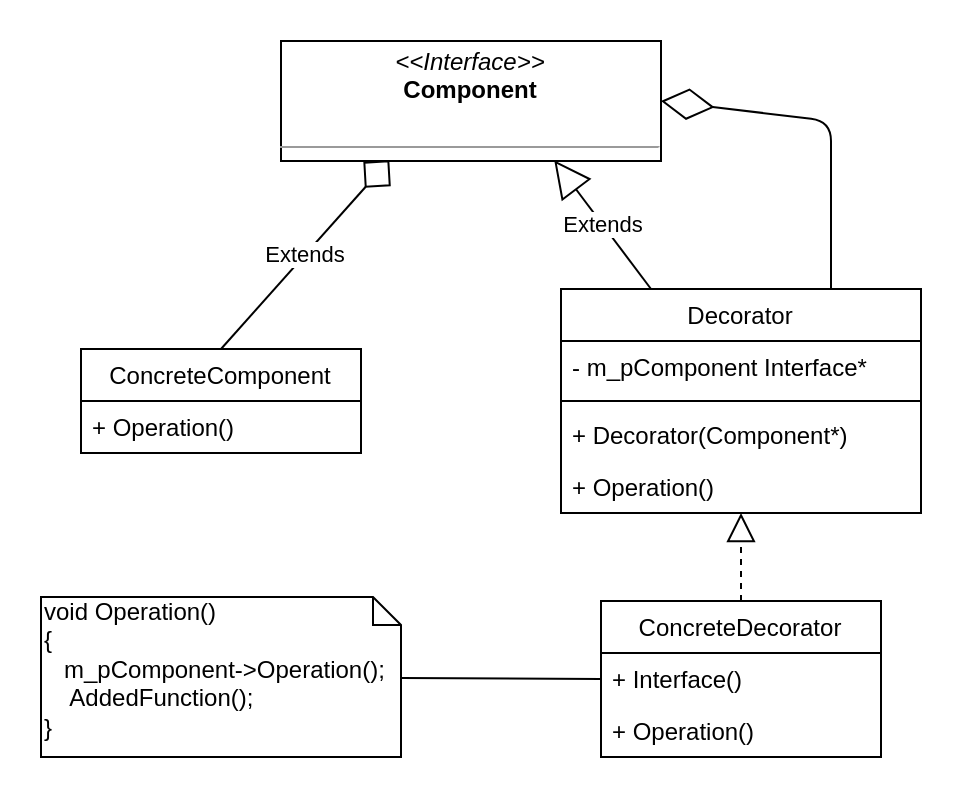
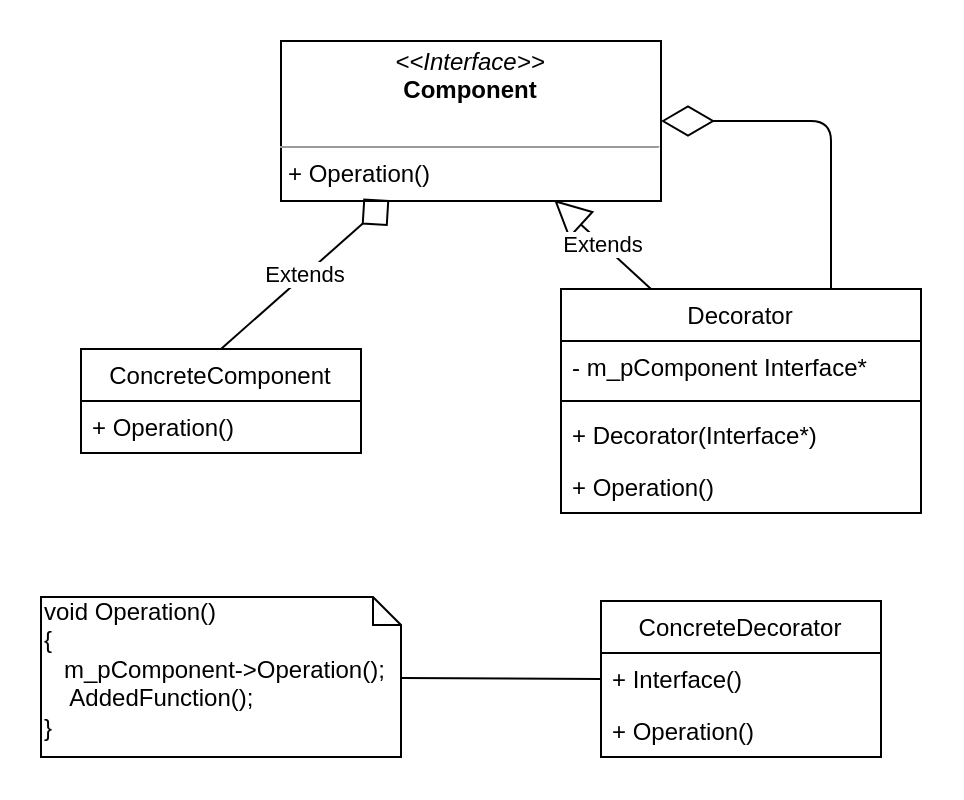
(471, 101) -> (471, 121)
(723, 436) -> (723, 436)
(741, 570) -> none
